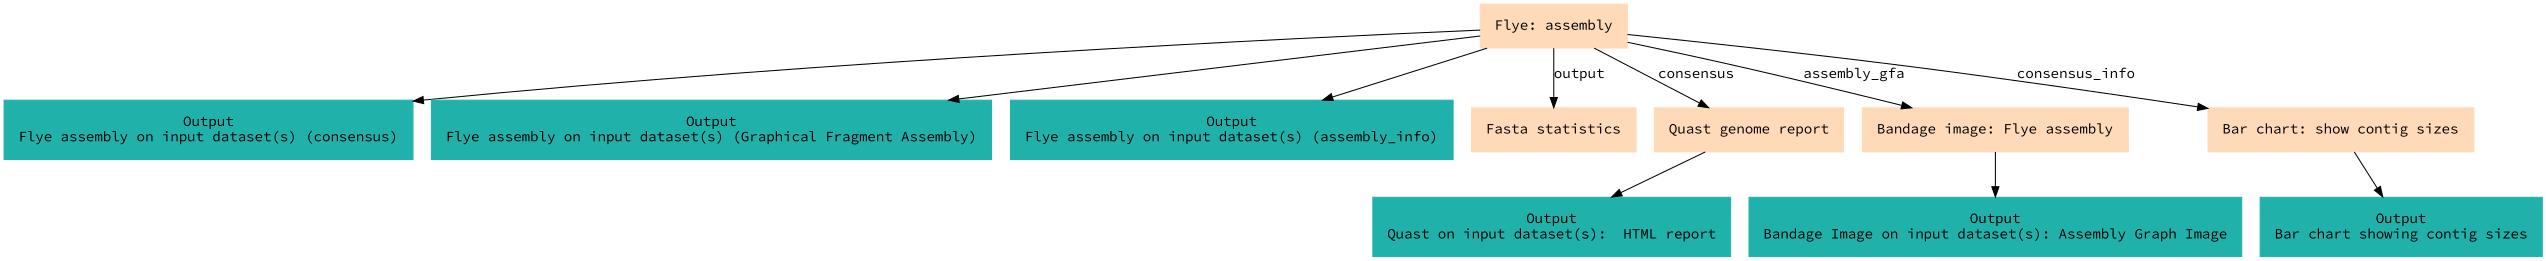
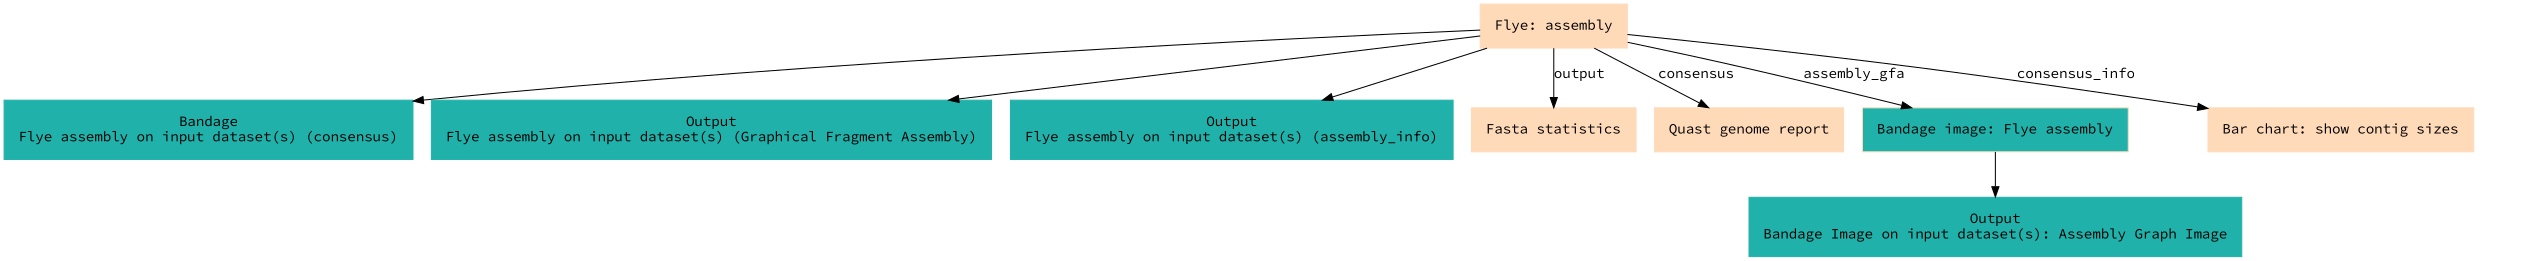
(209, 130) -> (209, 130)
(1995, 130) -> (1995, 130)
(1552, 227) -> none
(2401, 227) -> none
